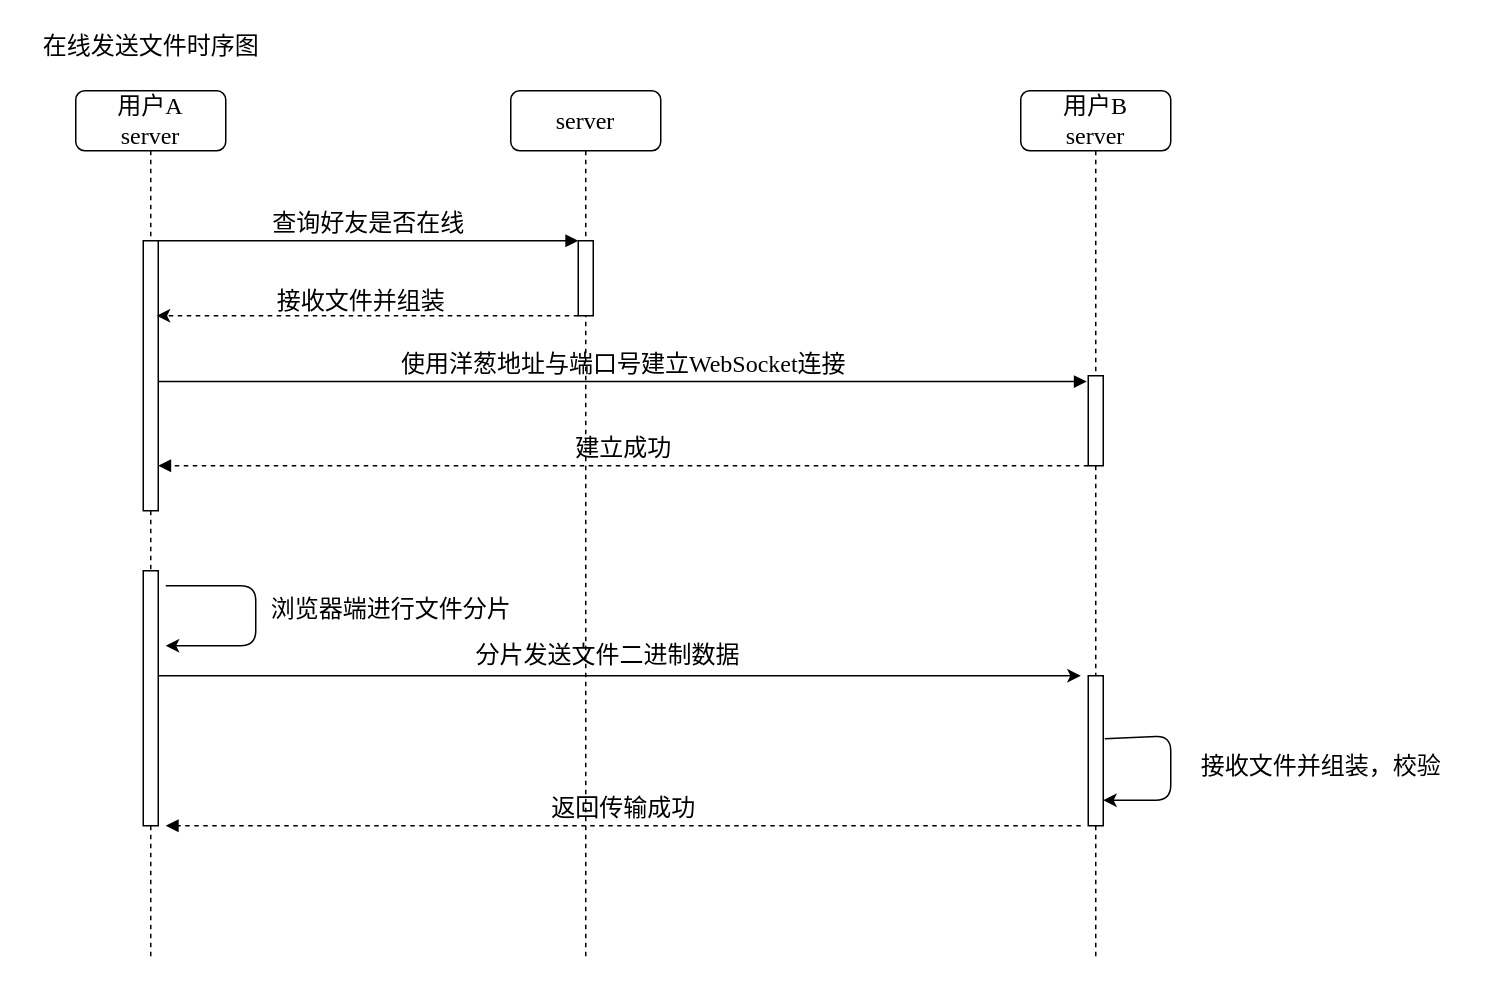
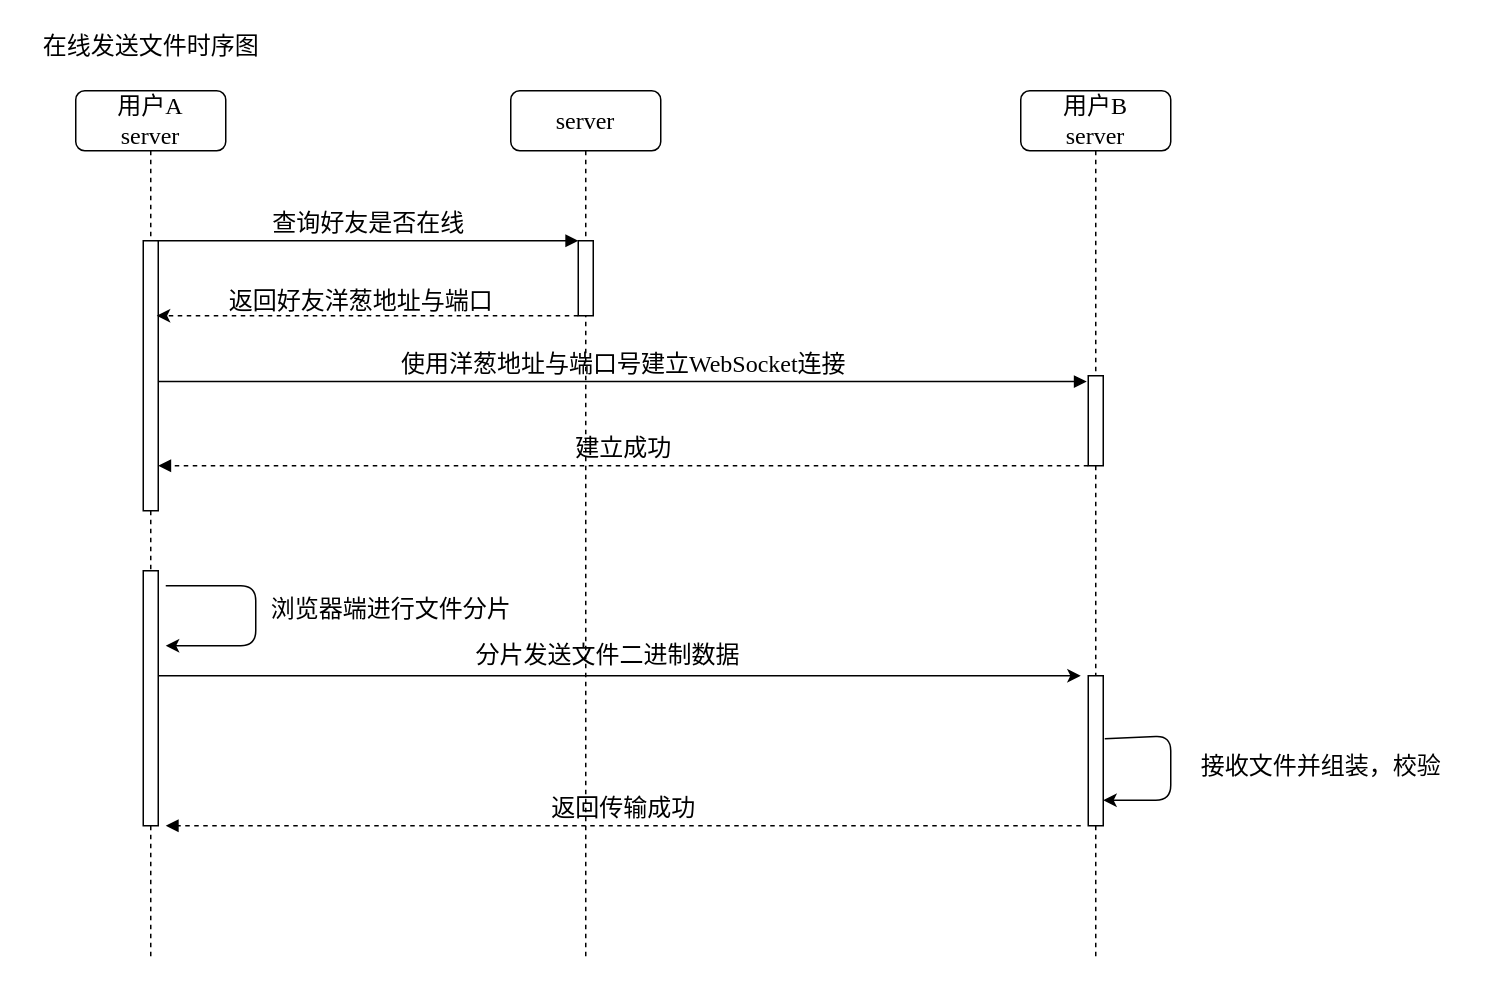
(362, 301) -> (362, 301)
